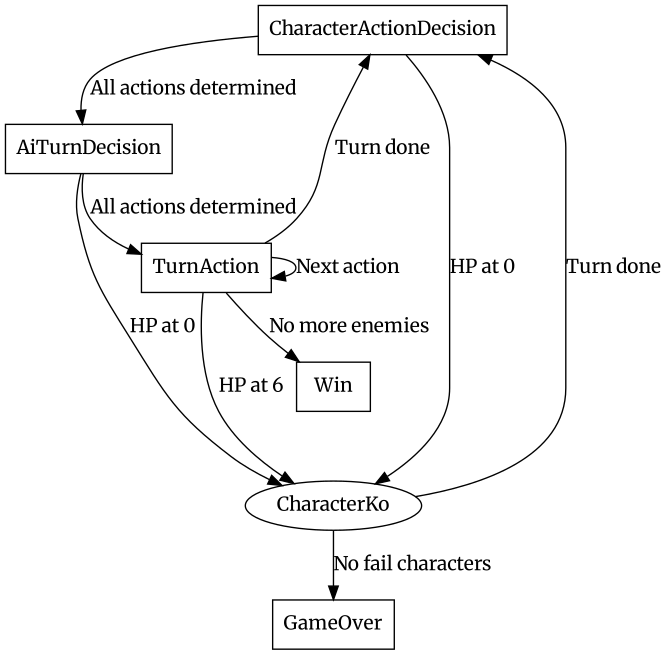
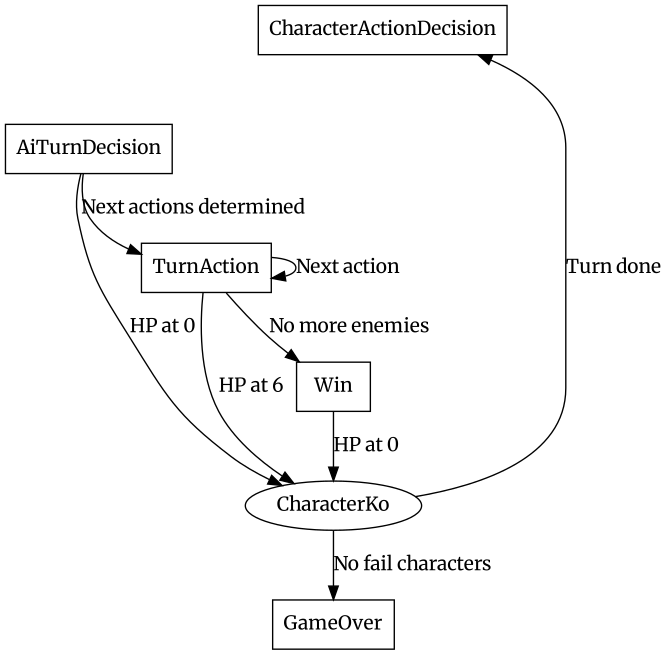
(155, 51) -> none
(323, 162) -> none
(193, 208) -> (193, 208)
(450, 272) -> (333, 439)
